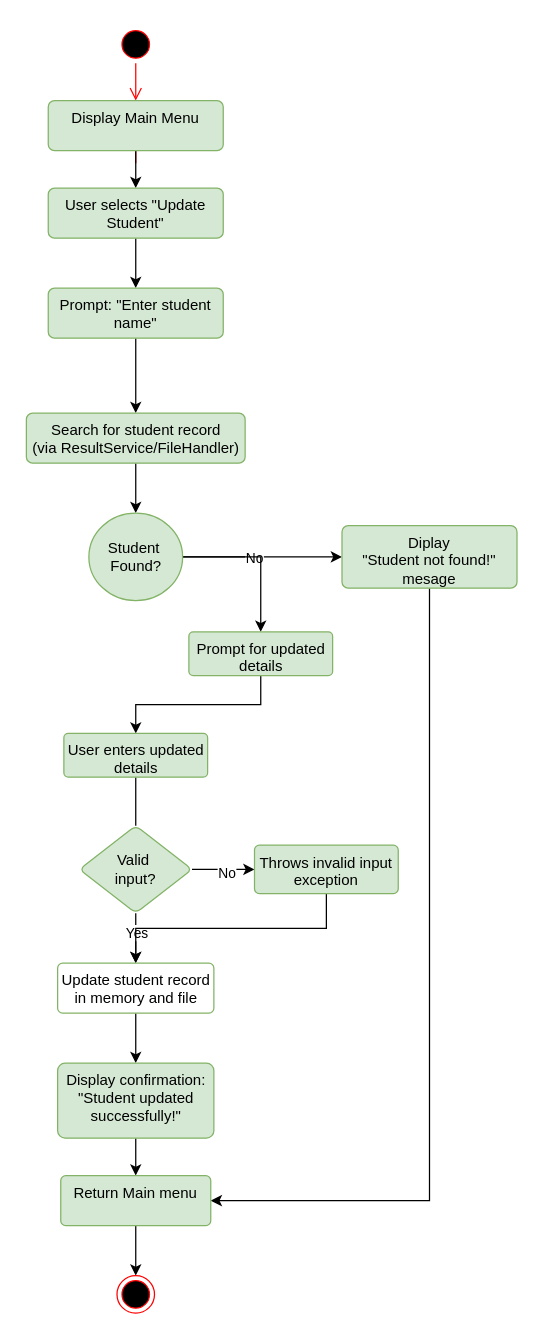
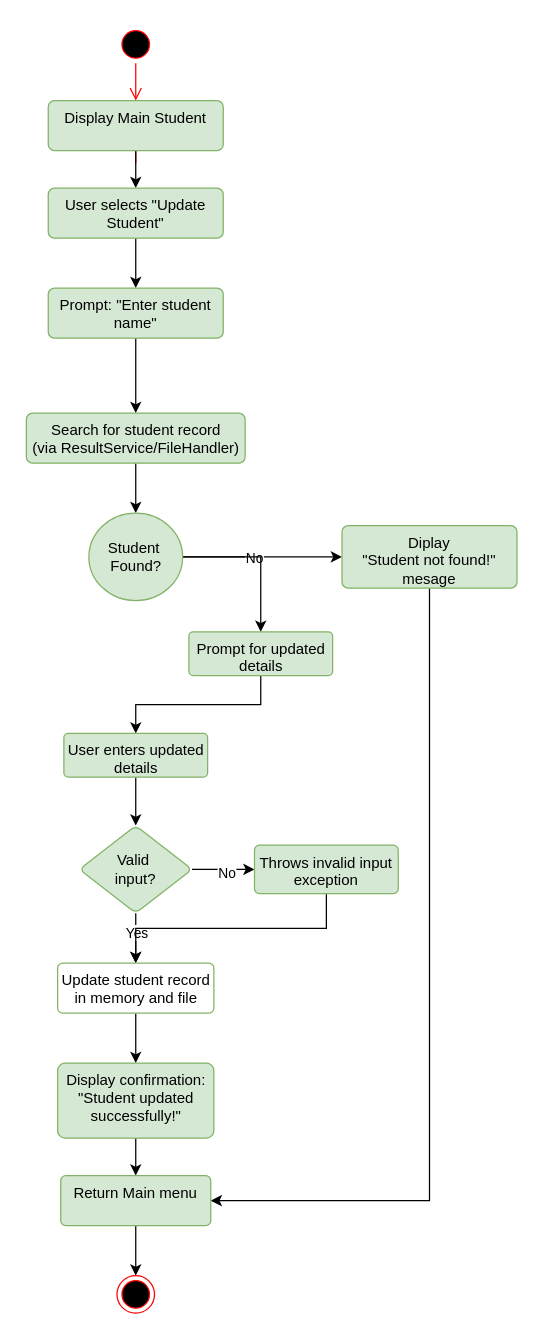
(136, 118) -> (136, 118)
(136, 819) -> (136, 815)
